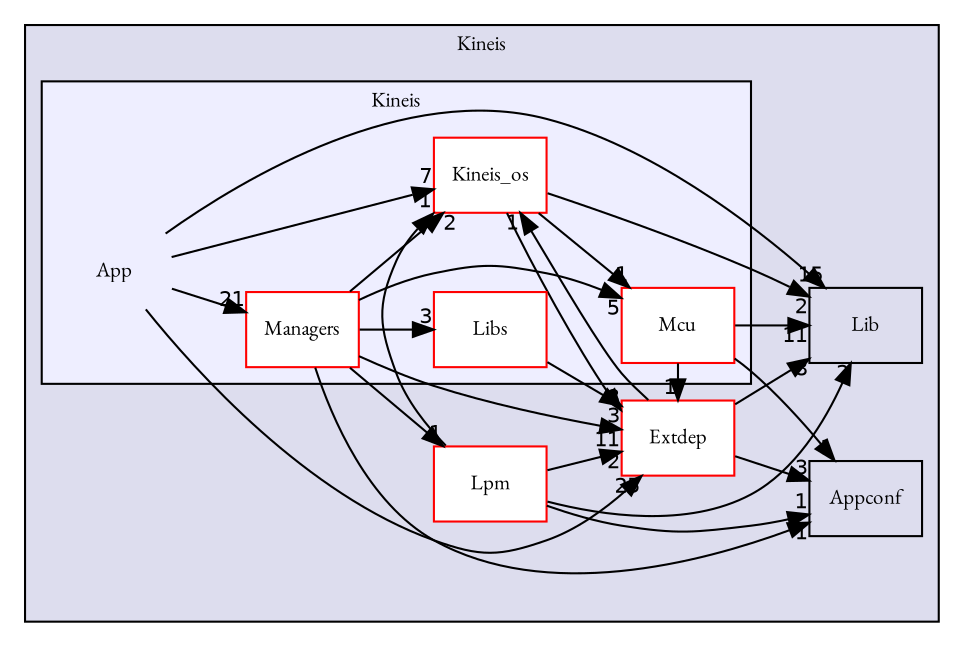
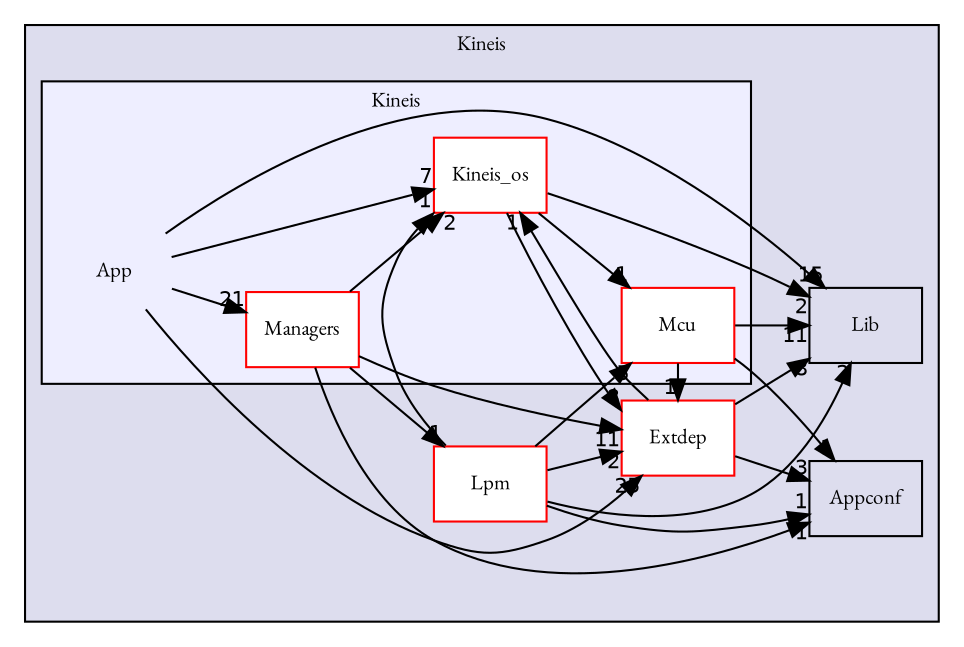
(479, 266) -> (579, 408)
(490, 330) -> none
